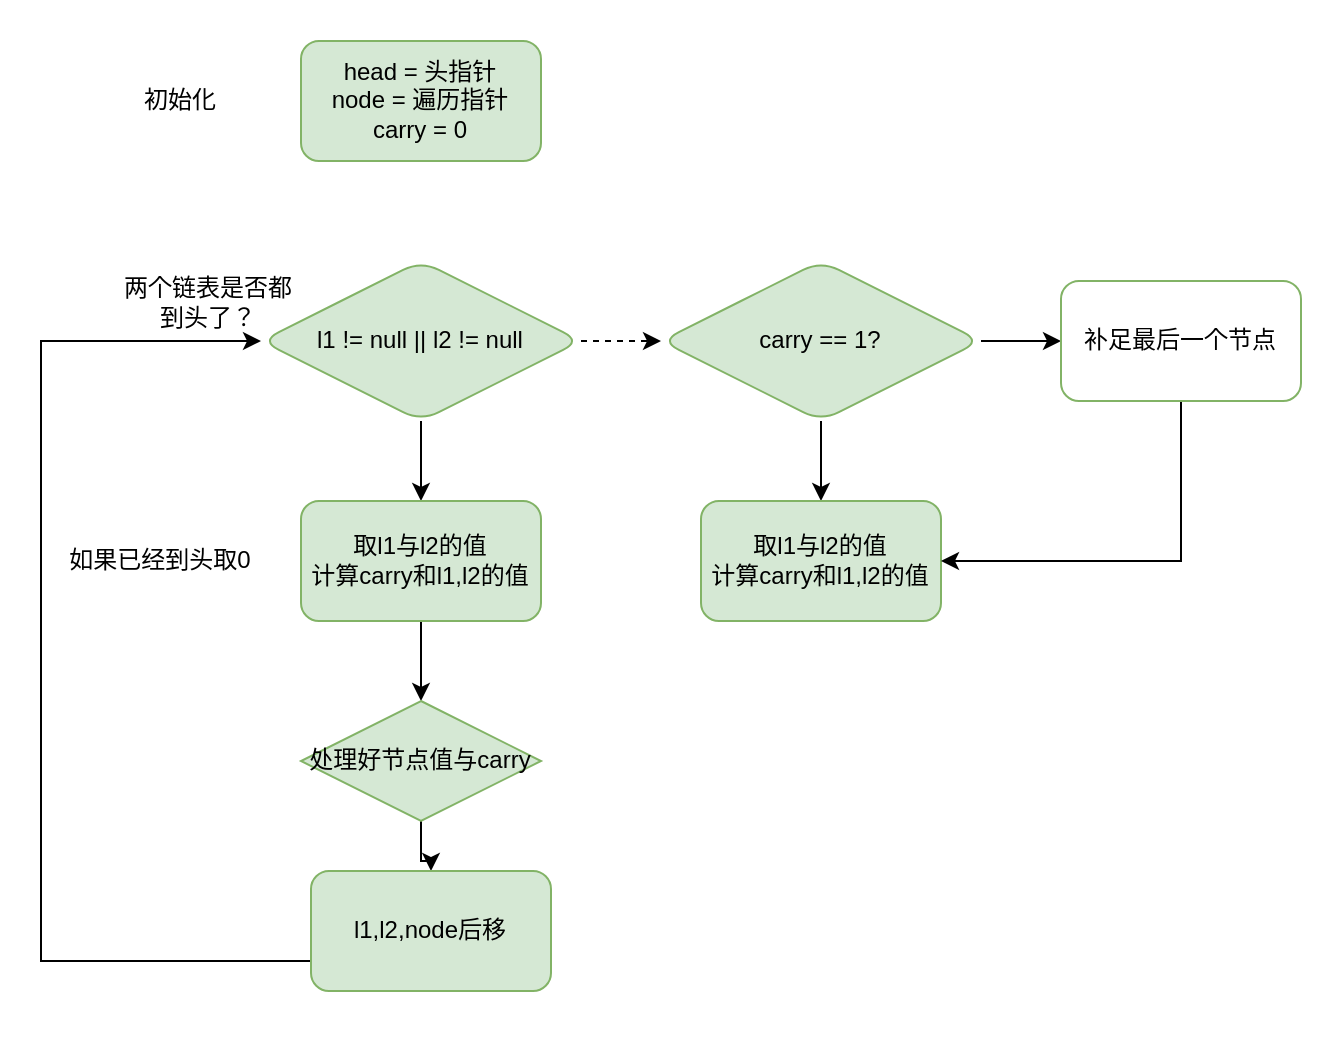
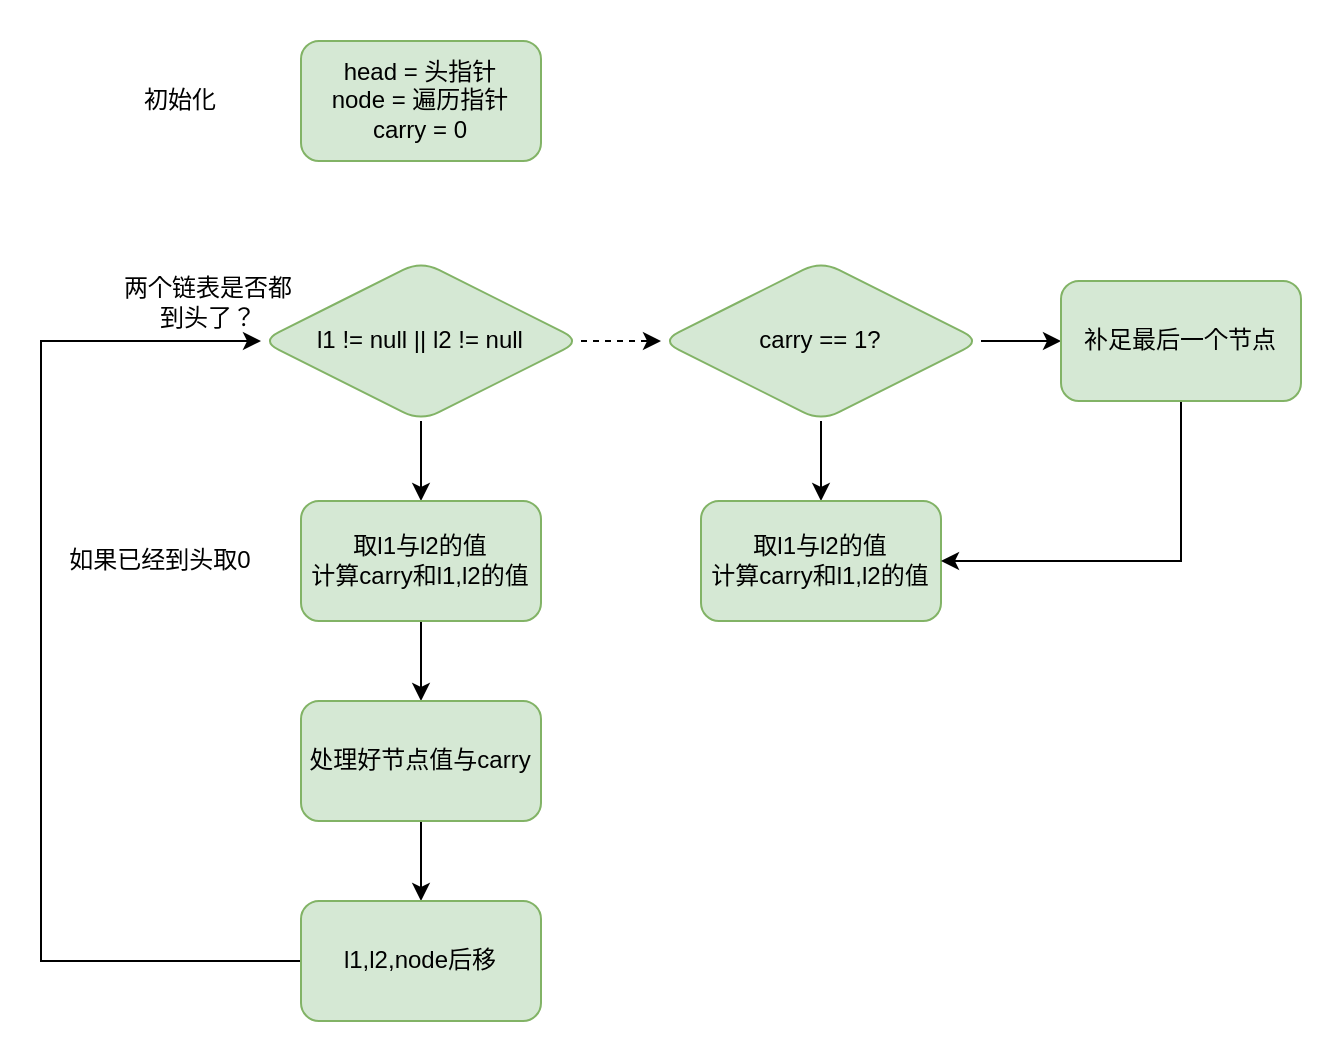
(1181, 341) -> (1181, 341)
(421, 761) -> (421, 761)
(431, 931) -> (421, 961)
